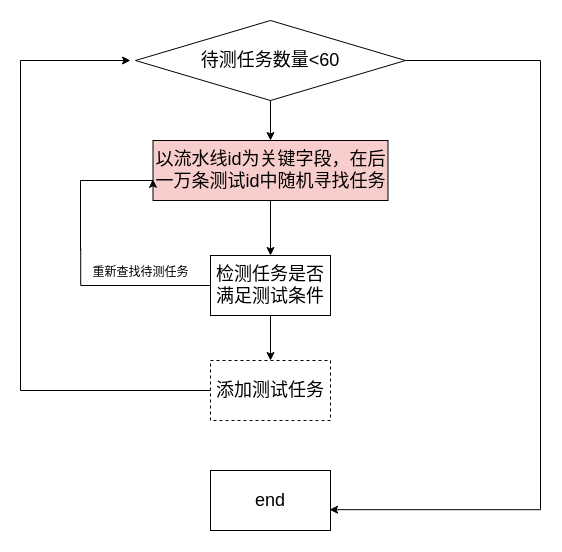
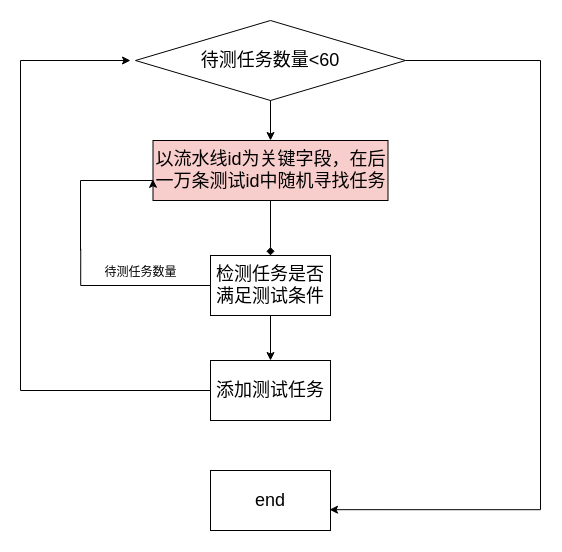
(271, 247) -> (271, 247)
(141, 271) -> (141, 271)
(271, 391) -> (271, 391)
